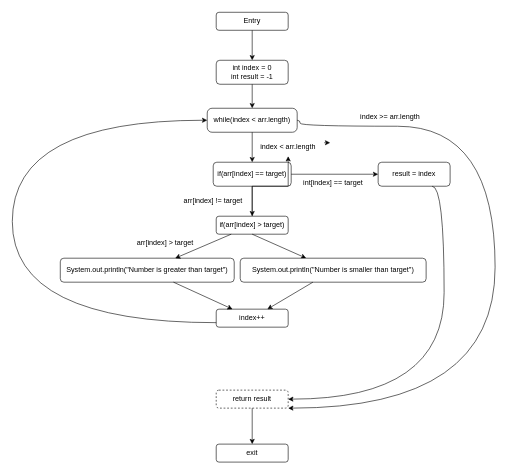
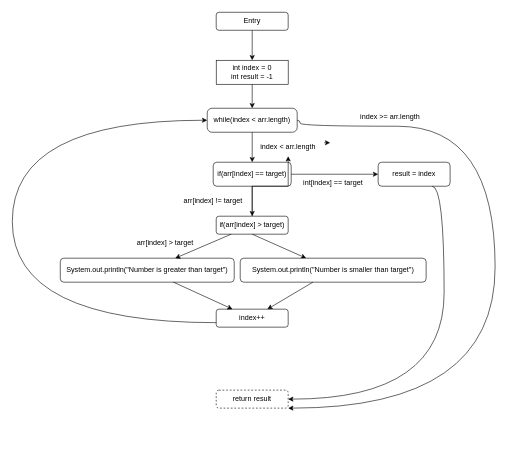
(252, 72) -> (252, 72)
(252, 438) -> none
(252, 453) -> none
